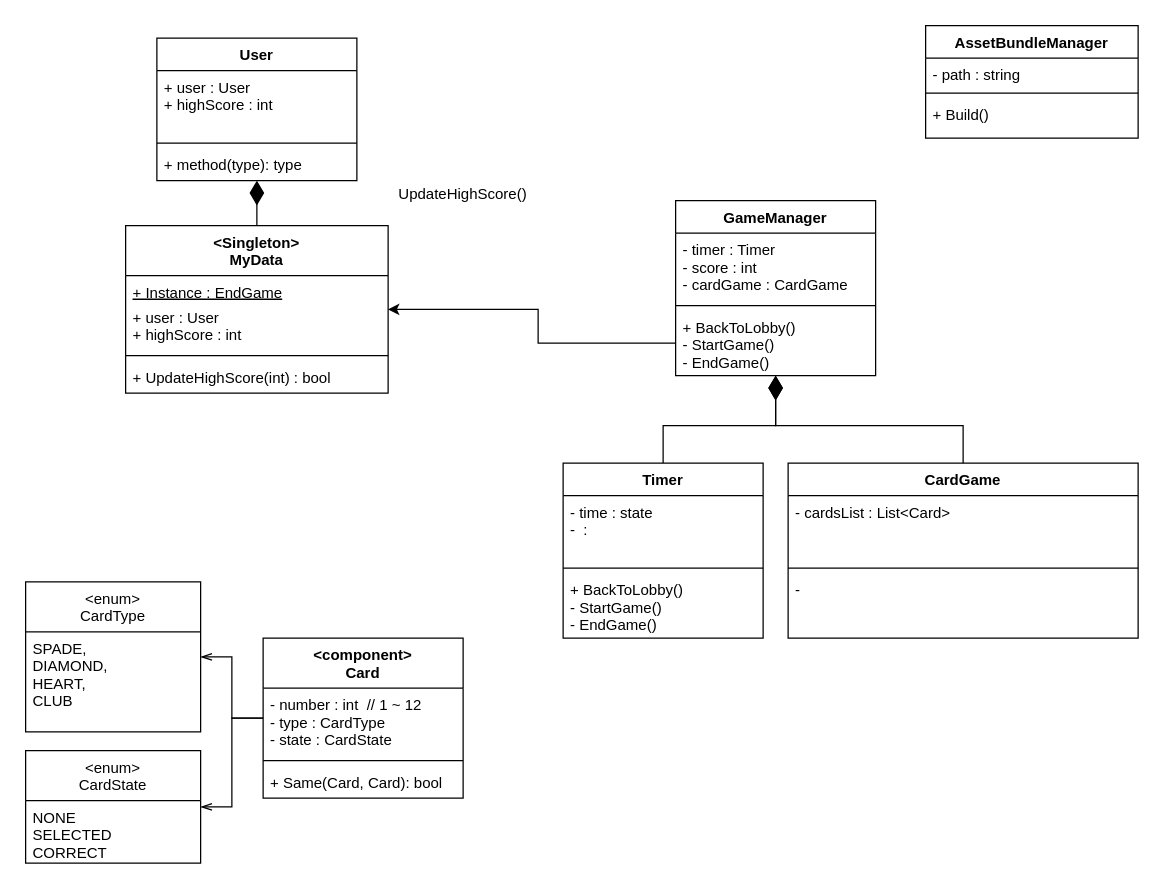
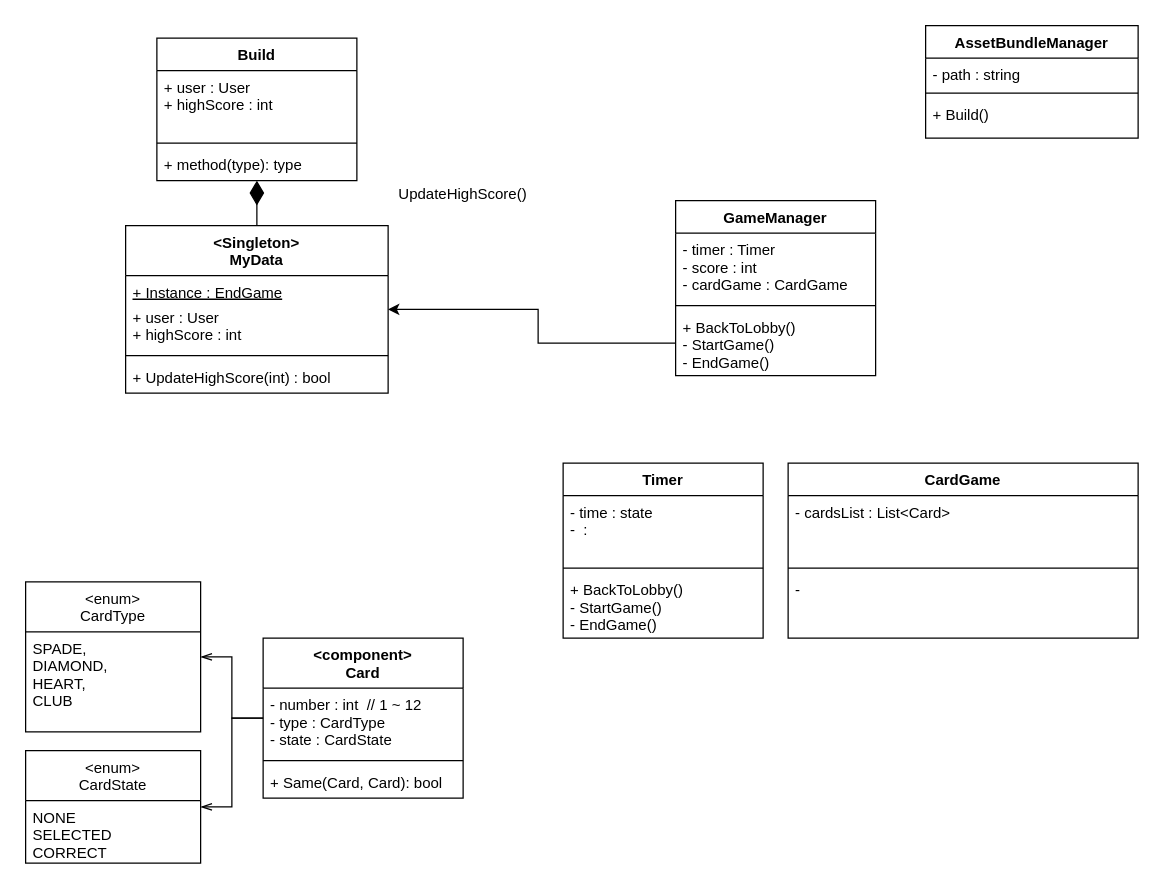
(256, 55) -> (256, 55)
(699, 426) -> none
(888, 426) -> none
